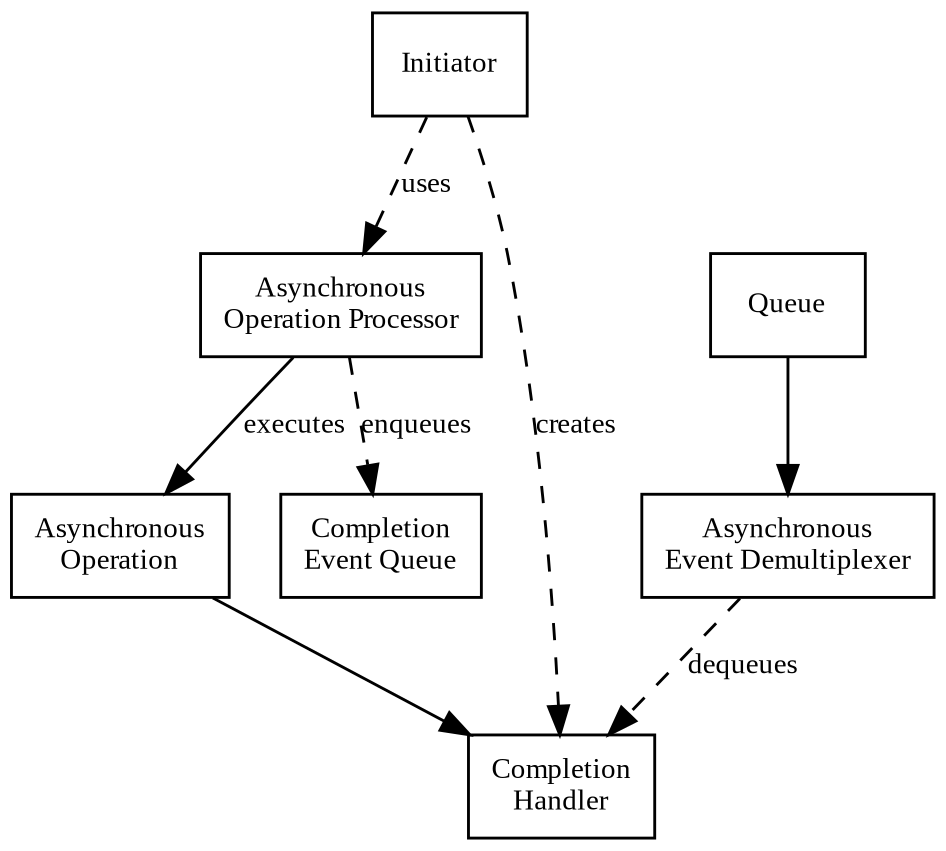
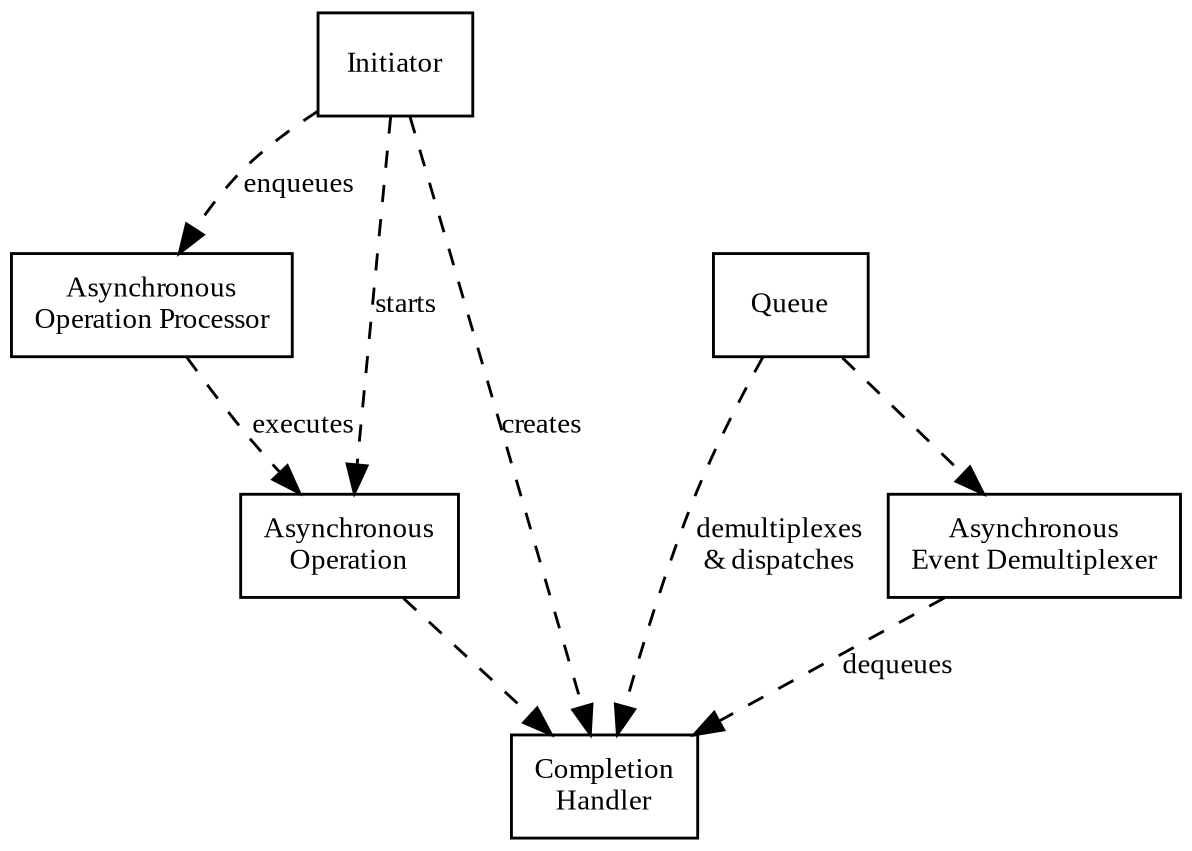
(427, 185) -> (299, 185)
none -> (374, 290)
(788, 411) -> (902, 416)
(239, 415) -> (231, 416)
none -> (683, 527)
(381, 546) -> none
(329, 660) -> (467, 657)
